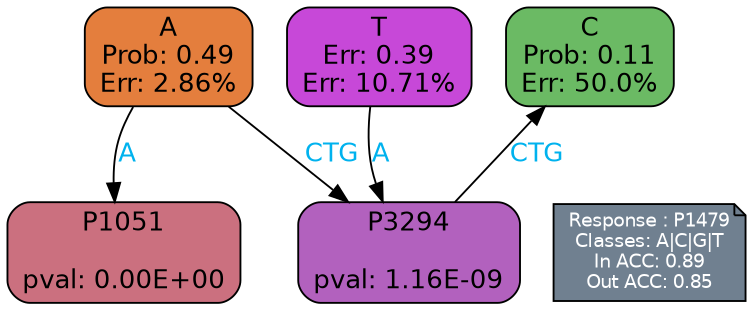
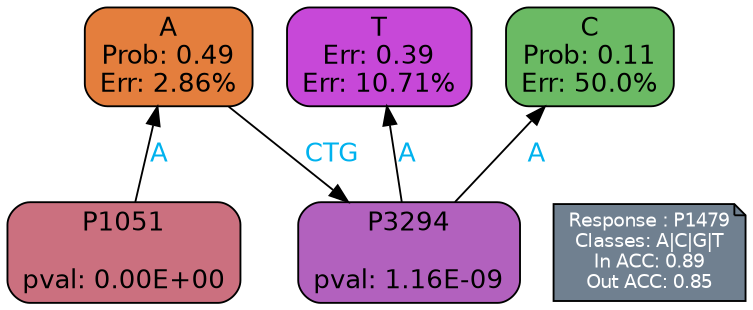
(118, 143) -> (144, 164)
(369, 146) -> (396, 164)
(537, 155) -> (537, 155)
